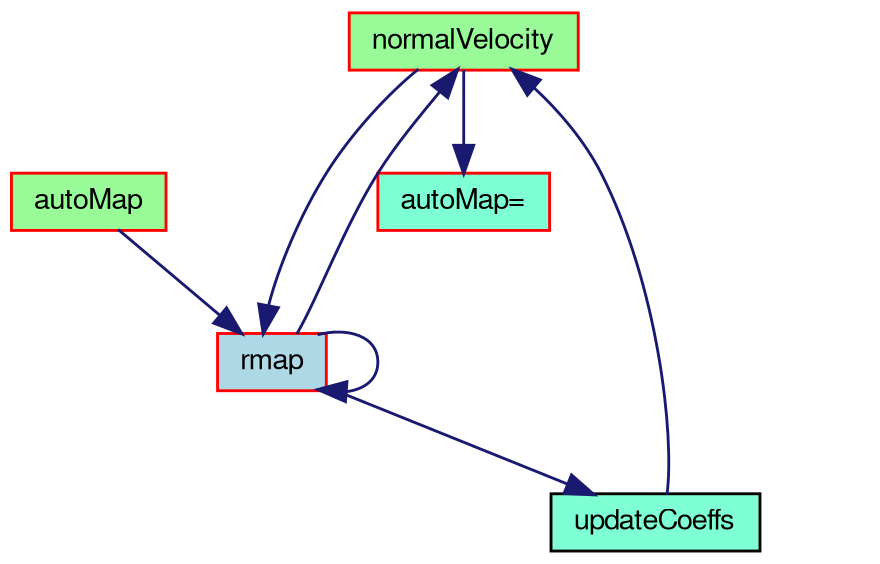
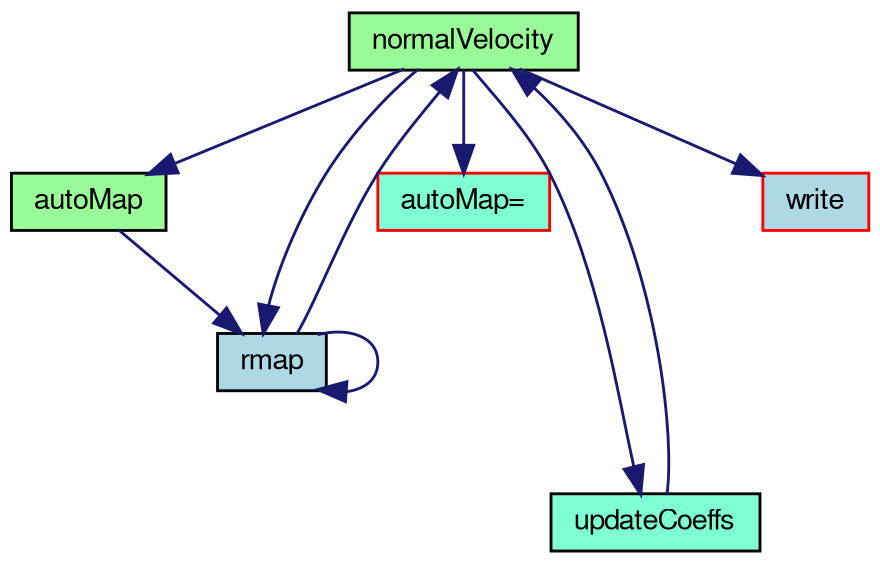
(464, 42) -> (464, 42)
none -> (290, 116)
(89, 202) -> (89, 202)
none -> (816, 202)
(272, 362) -> (272, 362)
(447, 436) -> (583, 255)
